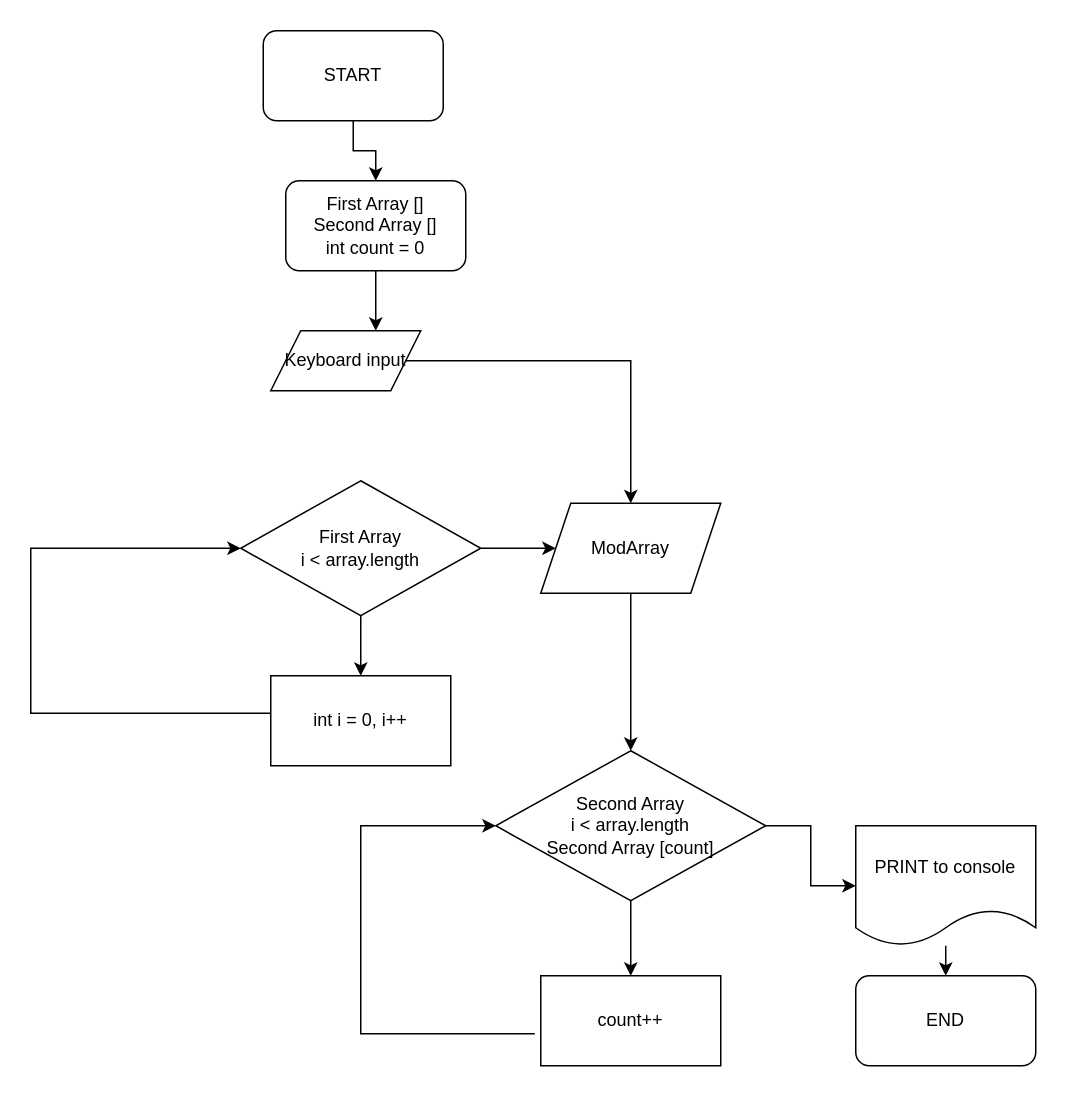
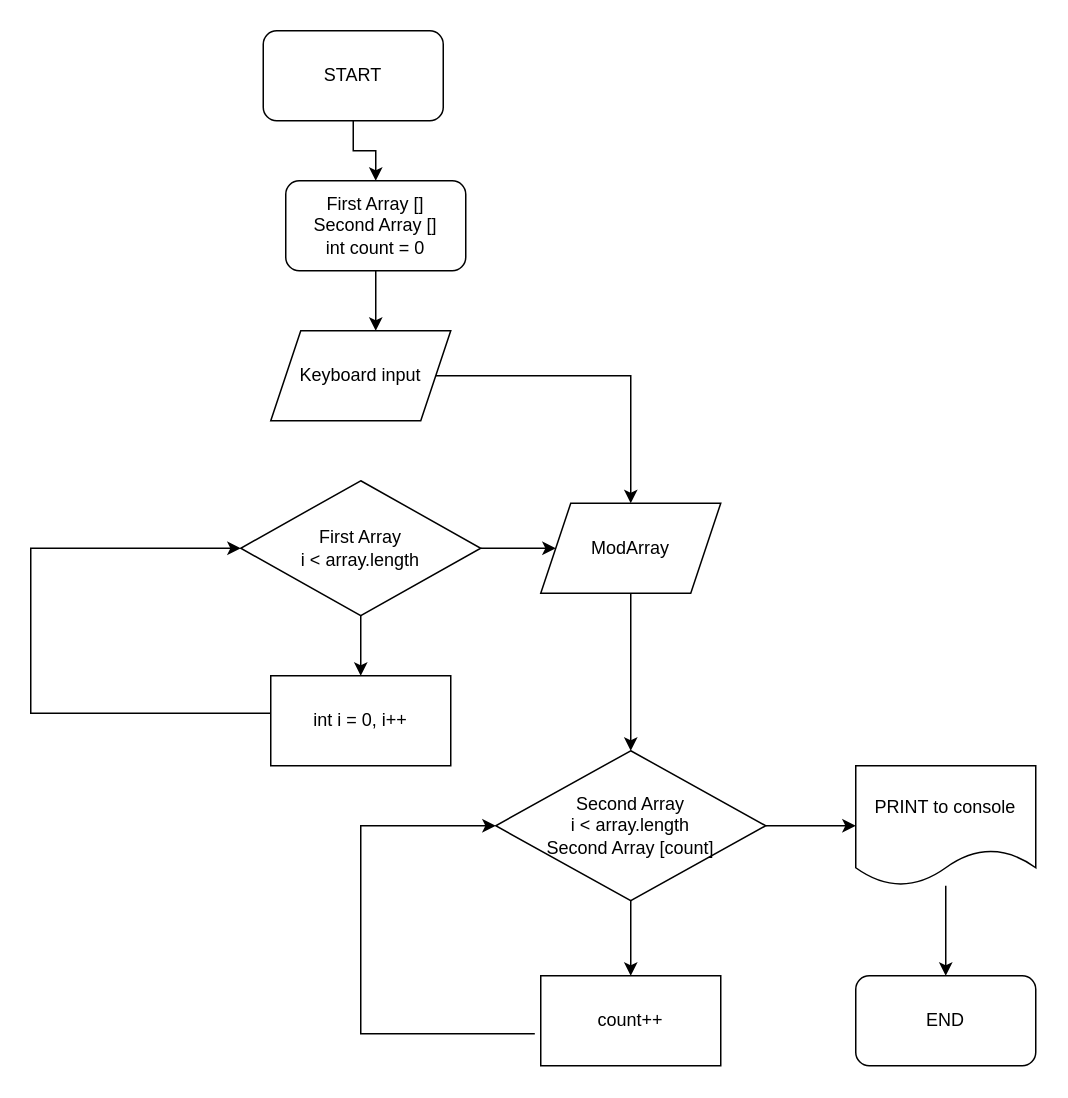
(346, 361) -> (361, 376)
(946, 886) -> (946, 826)
